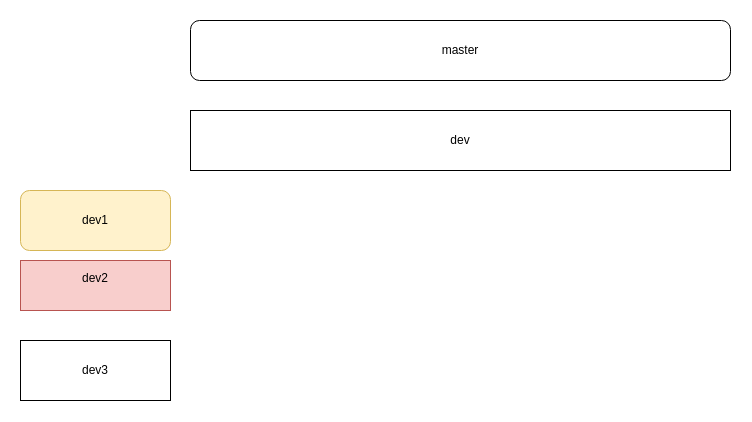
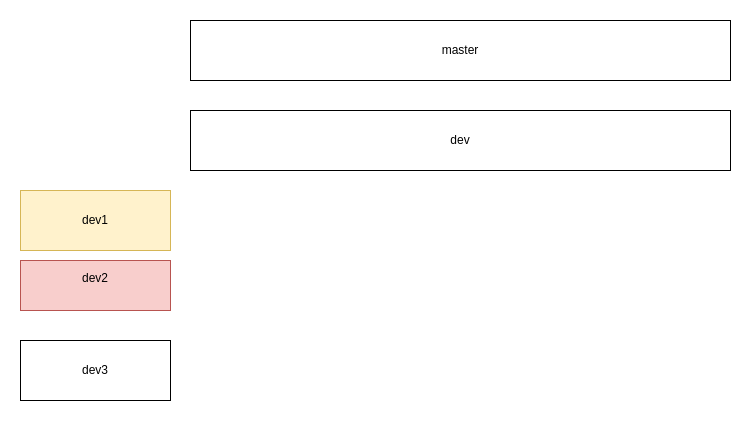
(461, 51) -> (461, 51)
(96, 221) -> (96, 221)
